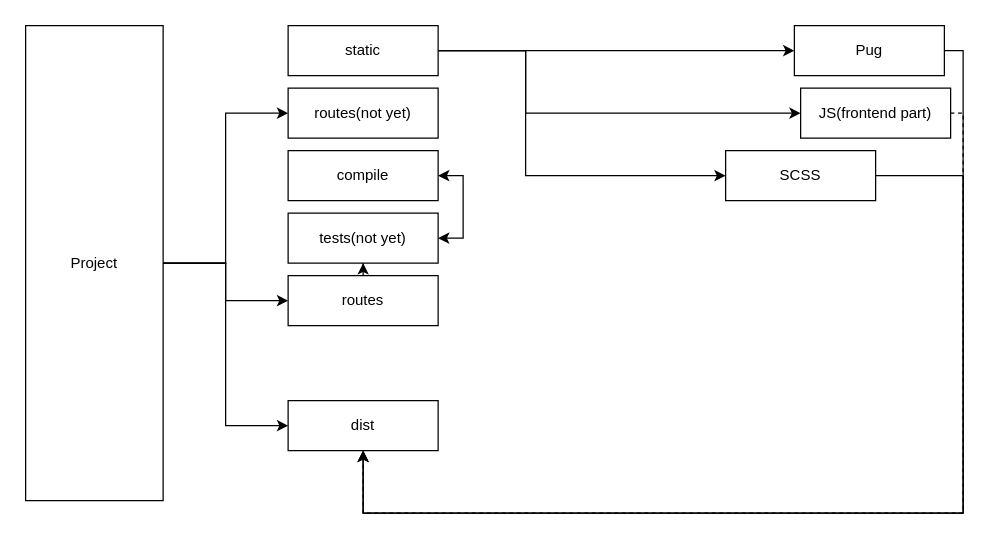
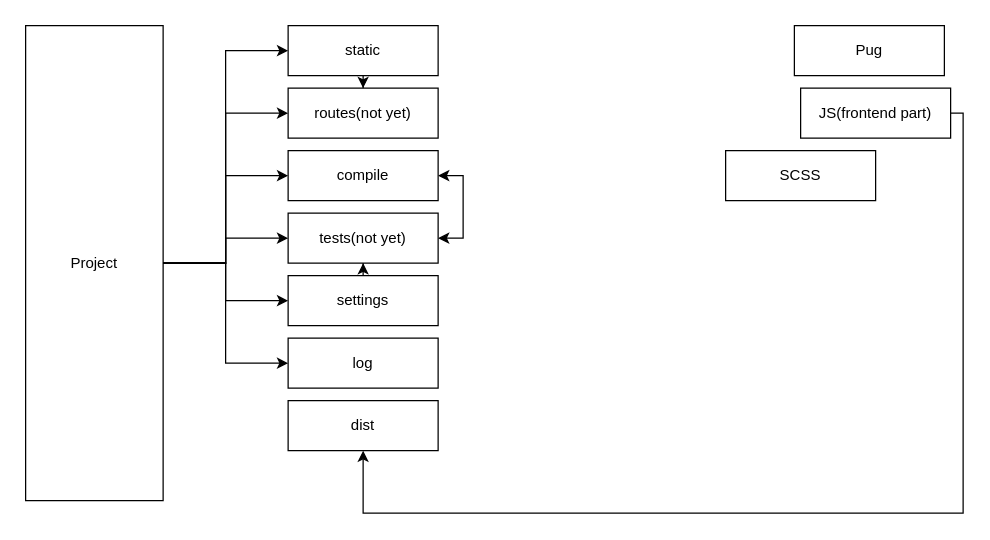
(657, 51) -> (363, 81)
none -> (226, 53)
(963, 72) -> none
(660, 113) -> none
(956, 113) -> (956, 113)
none -> (254, 176)
(592, 176) -> none
(918, 176) -> none
(363, 301) -> (363, 301)
none -> (254, 363)
none -> (363, 363)
(226, 423) -> (254, 238)
